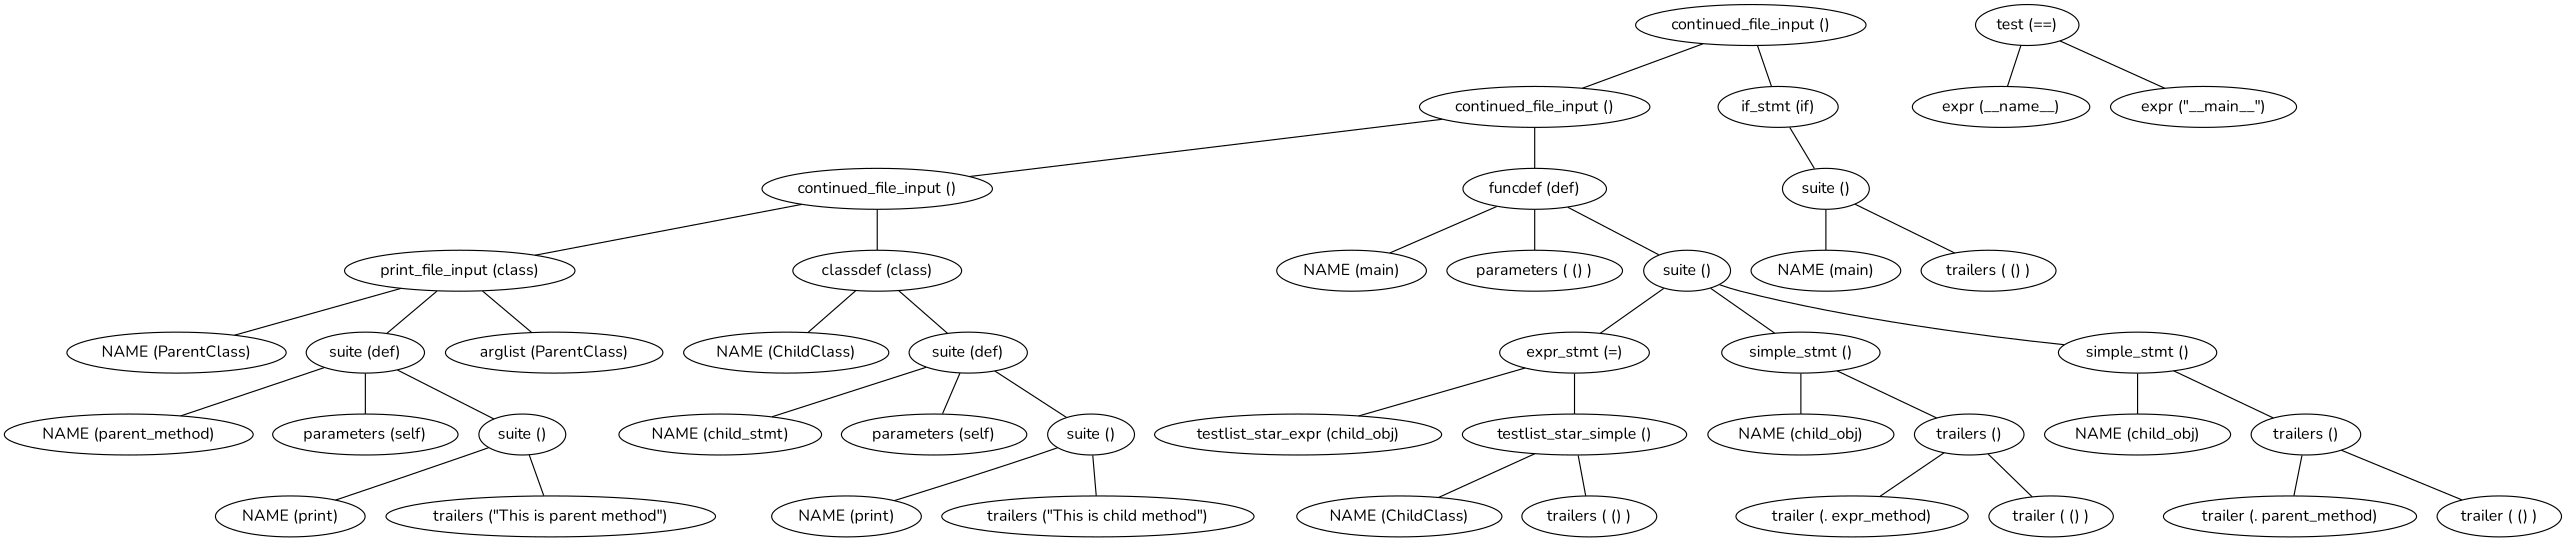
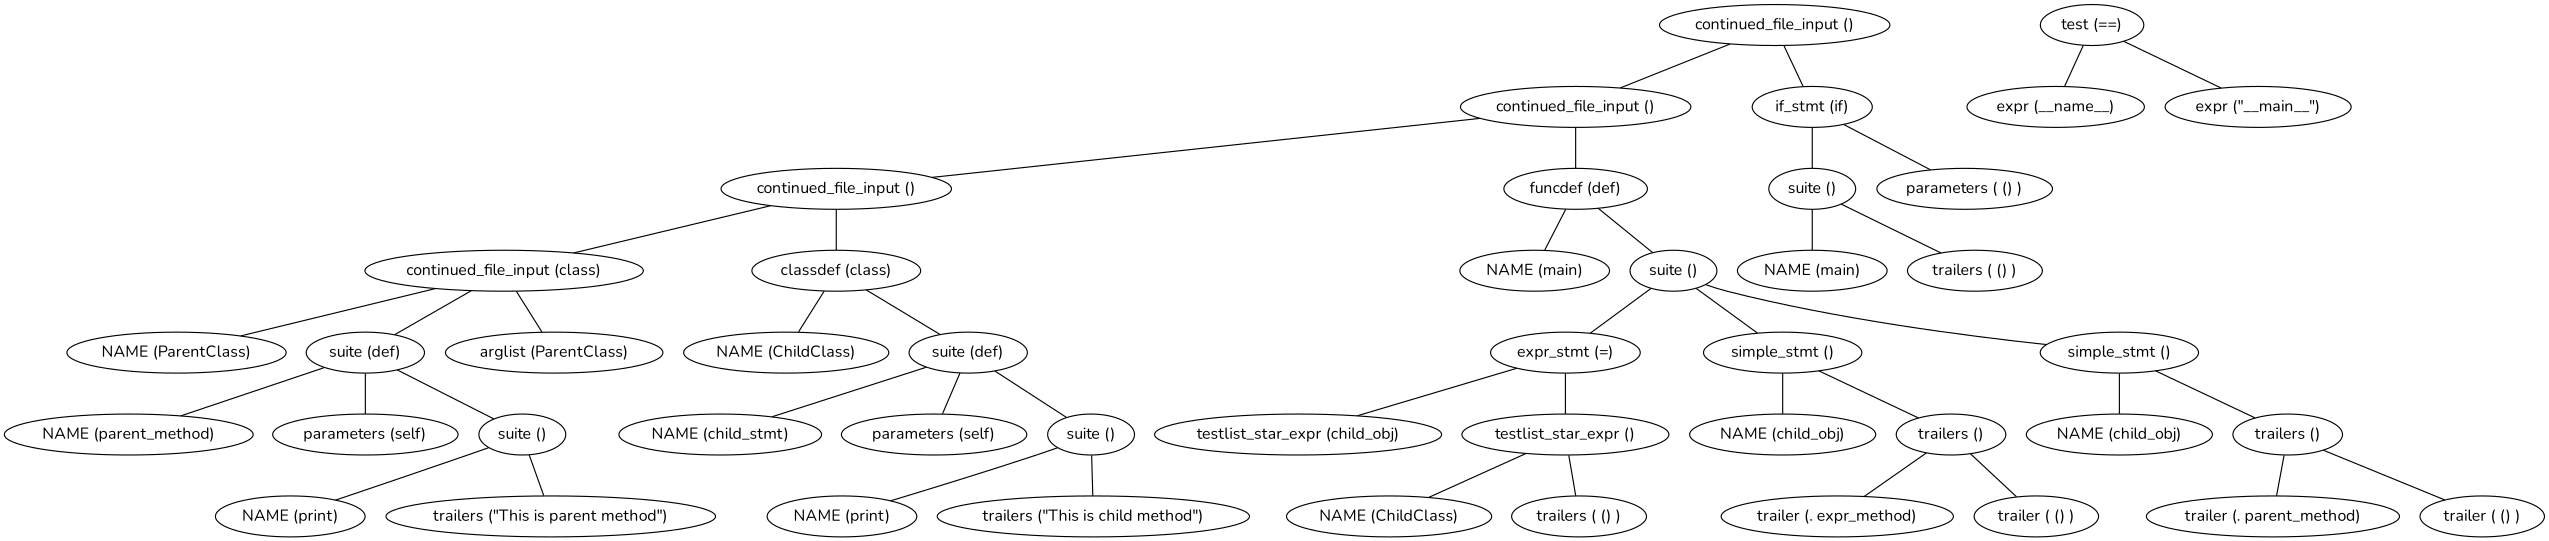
(1535, 230) -> (1887, 147)
(460, 271) -> (504, 271)
(1575, 435) -> (1565, 435)
